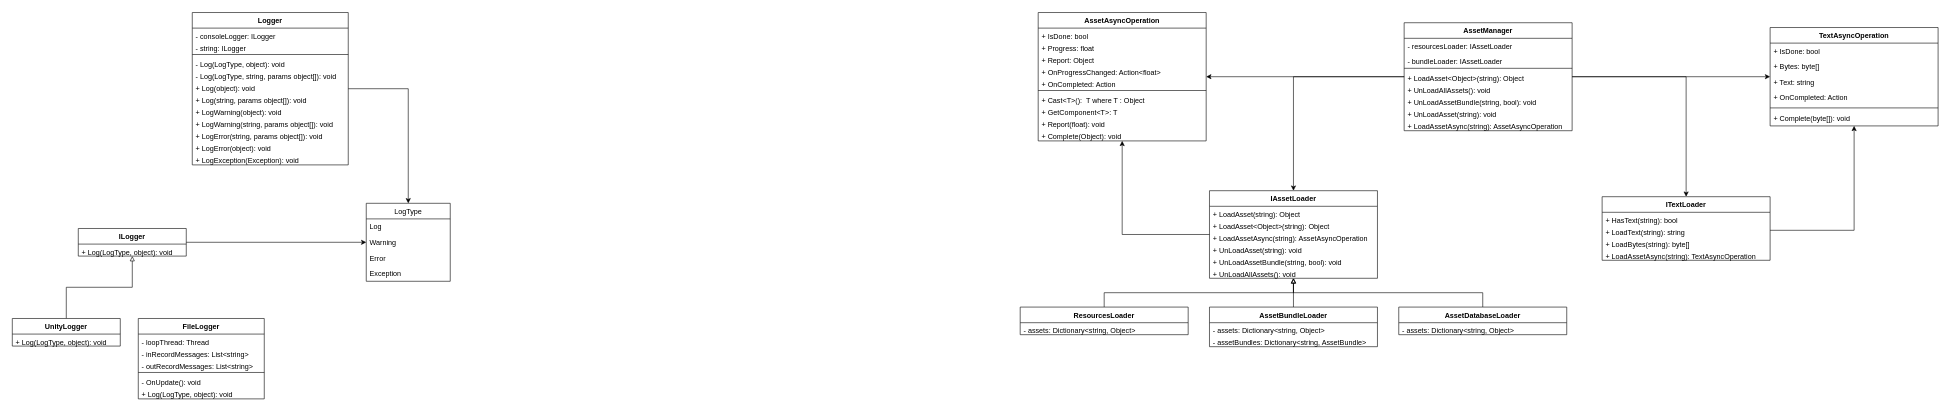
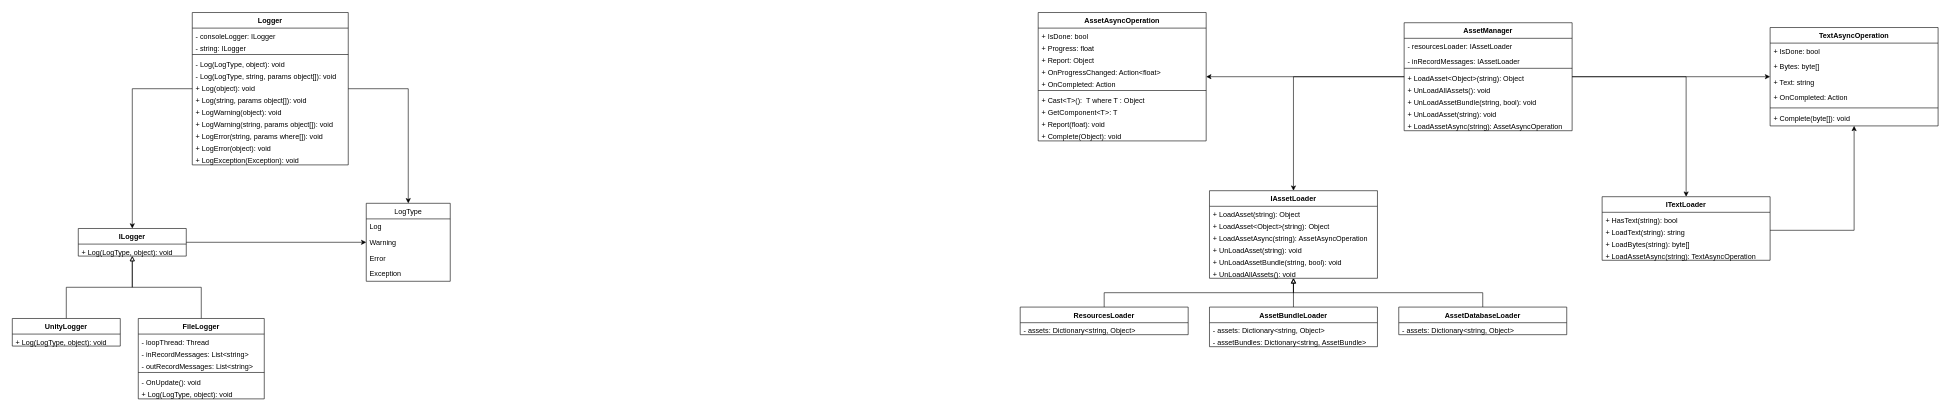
(1461, 62) -> (1469, 62)
none -> (132, 89)
(271, 137) -> (269, 137)
(1163, 234) -> none
none -> (183, 287)
